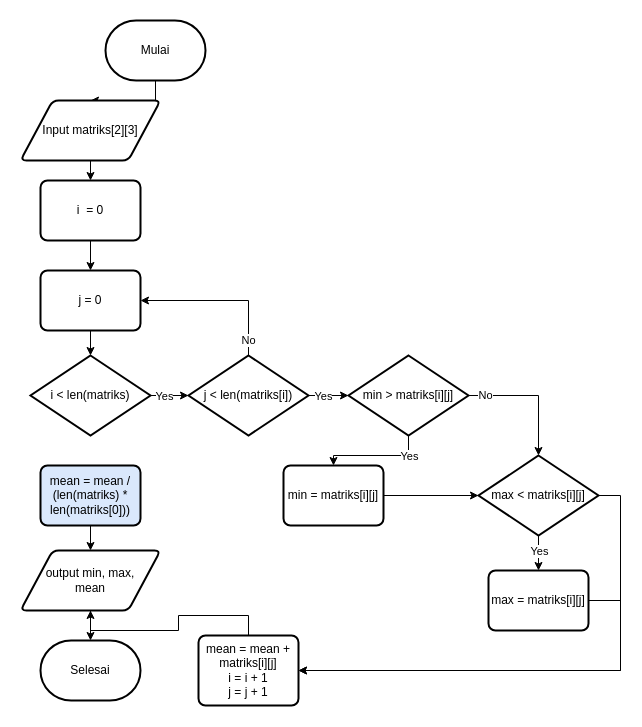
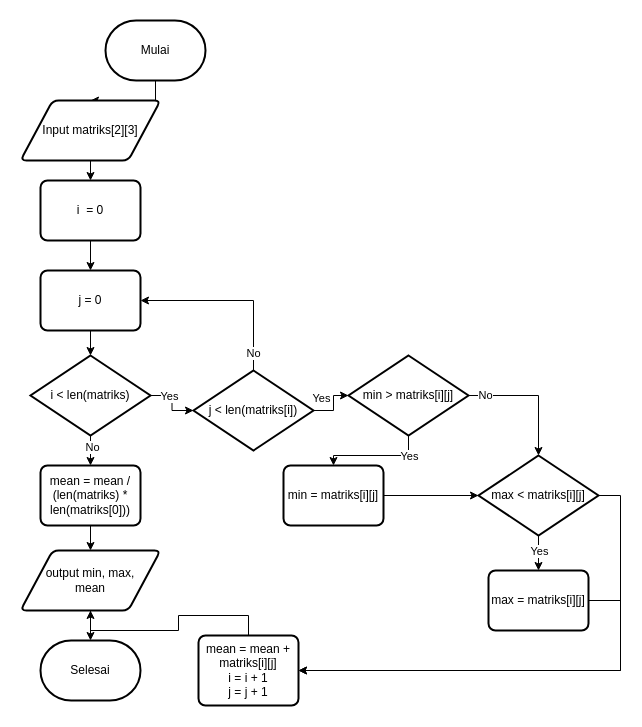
(249, 396) -> (254, 411)
none -> (91, 455)
(91, 496) -> (91, 496)
